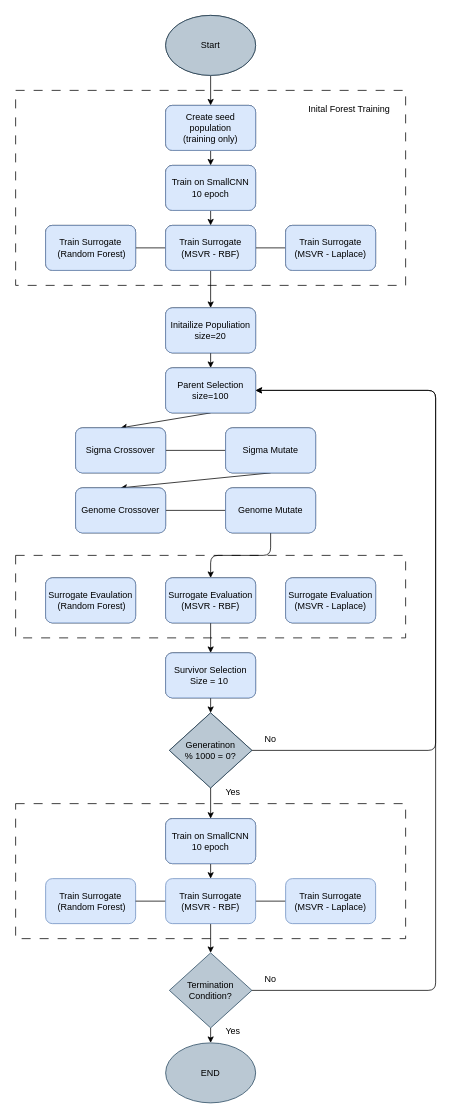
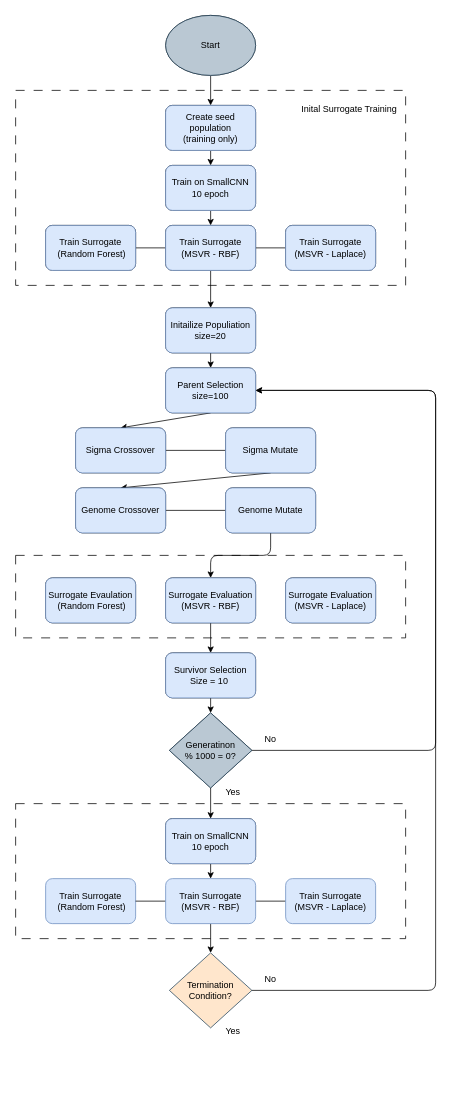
(349, 109) -> (349, 109)
(210, 990) -> (210, 990)
(210, 1033) -> none
(210, 1073) -> none
